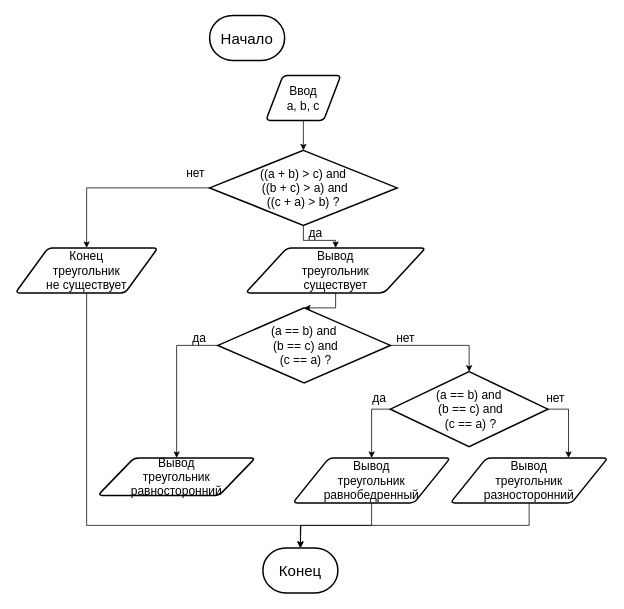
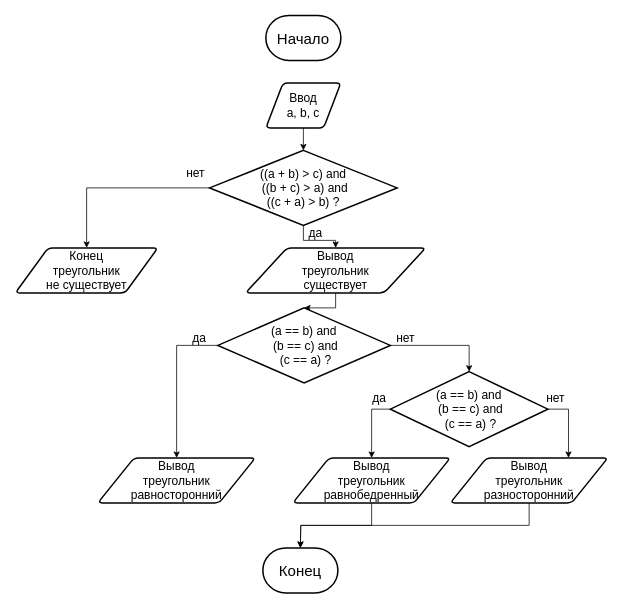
(247, 38) -> (303, 38)
(303, 98) -> (303, 105)
(177, 477) -> (177, 480)
(87, 514) -> none
